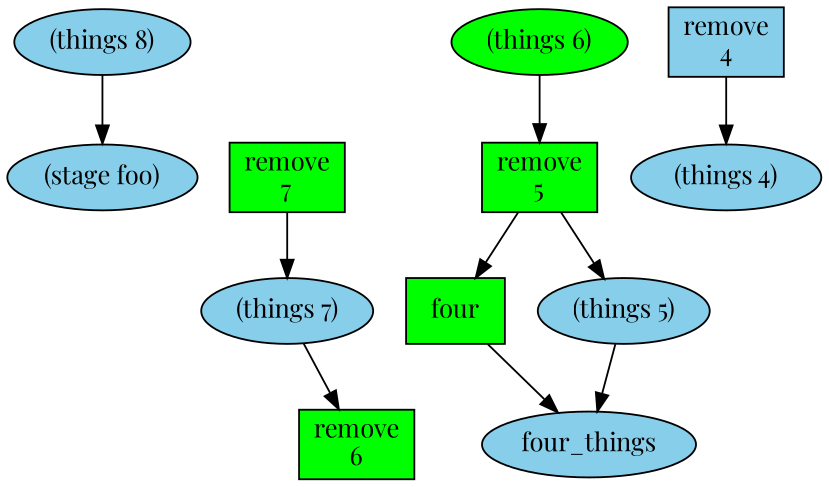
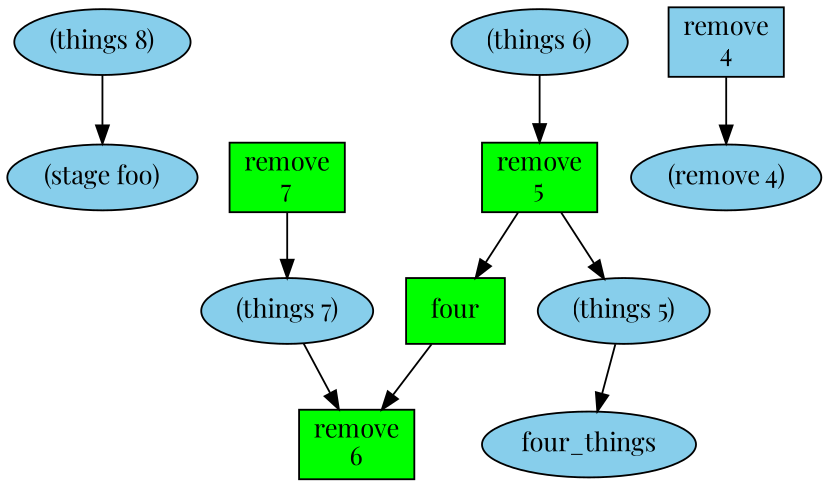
(540, 42) -> (540, 42)
(726, 177) -> (726, 177)
(516, 372) -> (412, 370)
